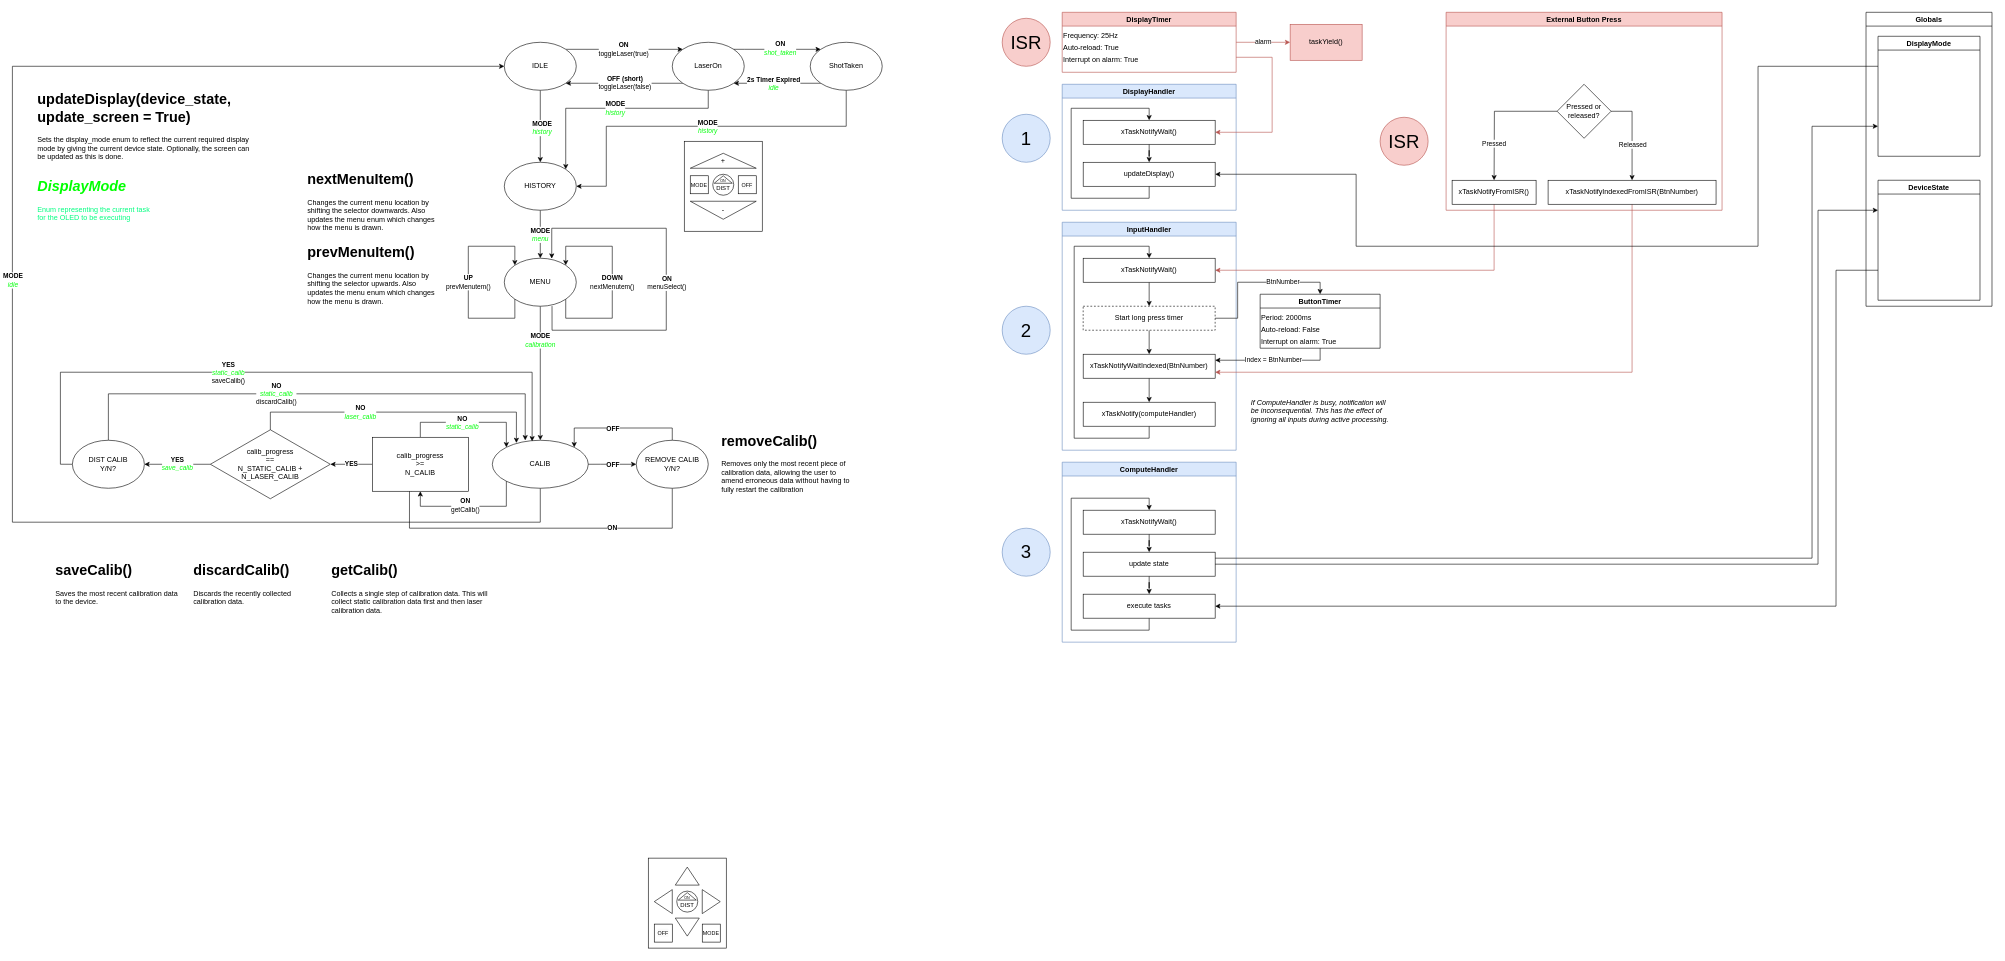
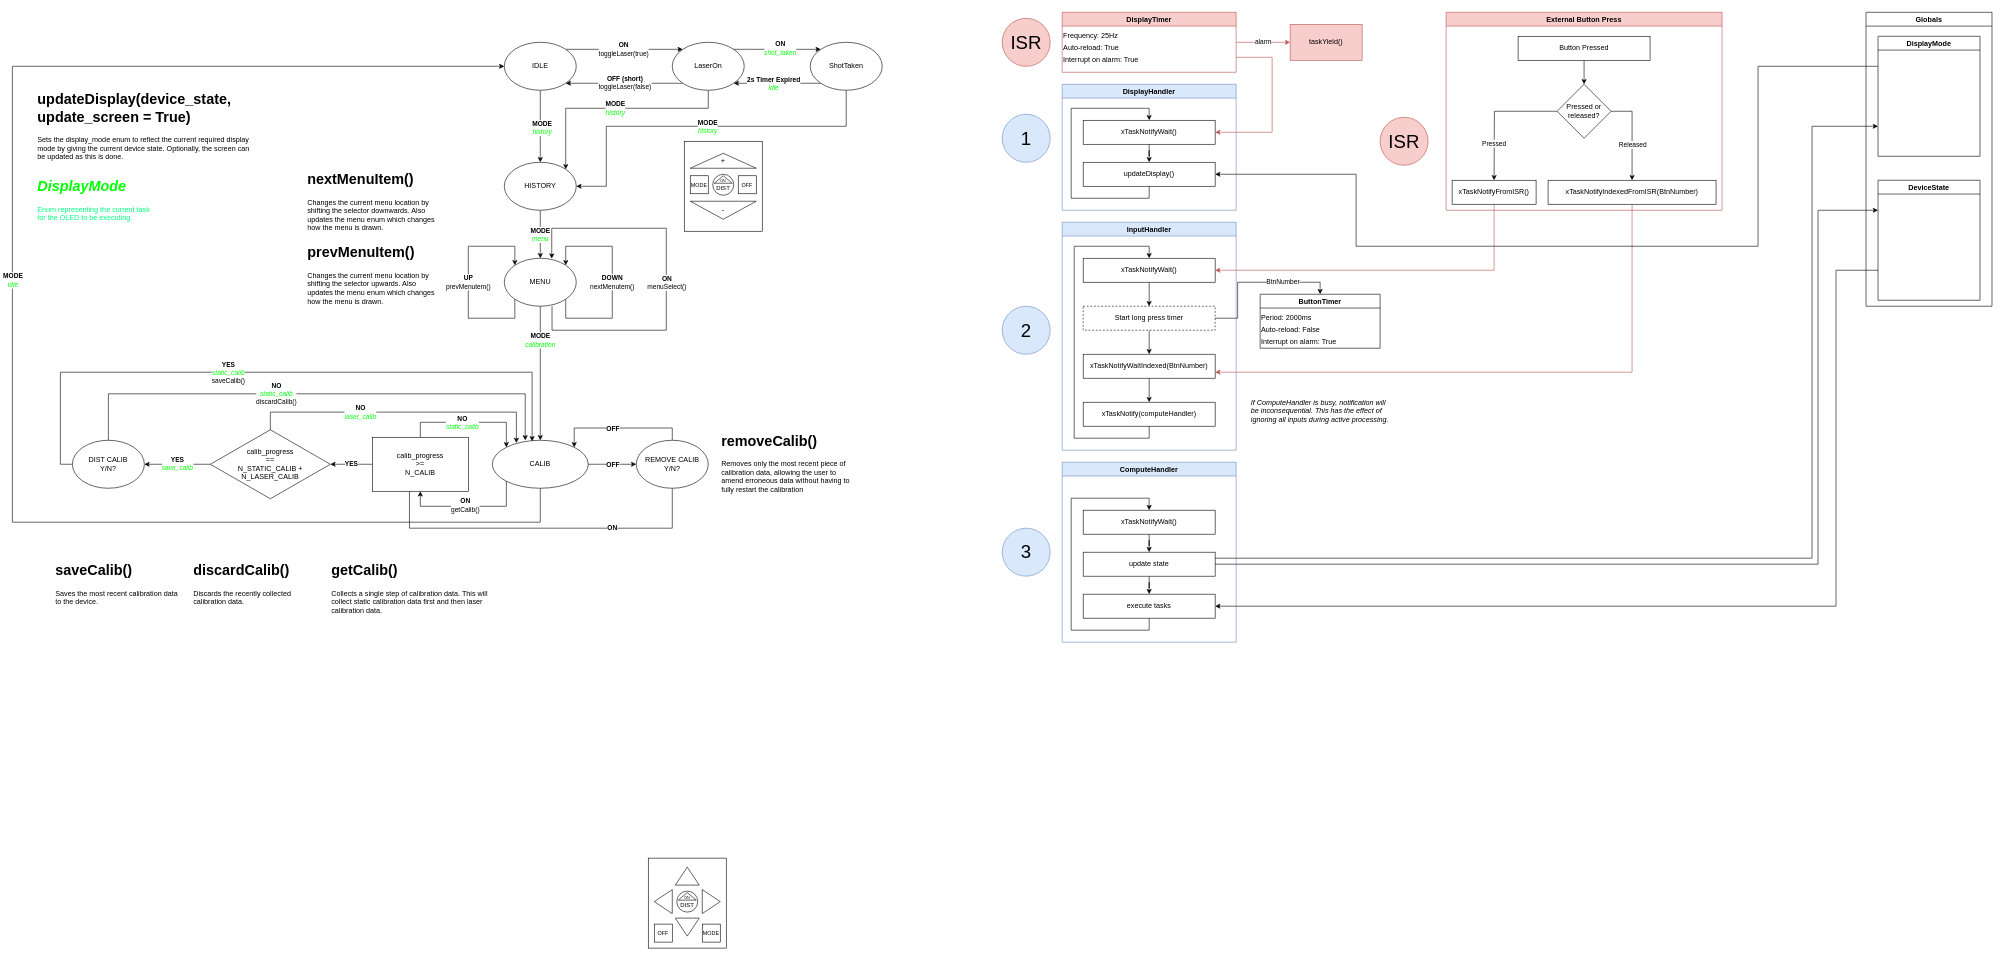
none -> (1584, 48)
none -> (1584, 78)
(1273, 360) -> none
